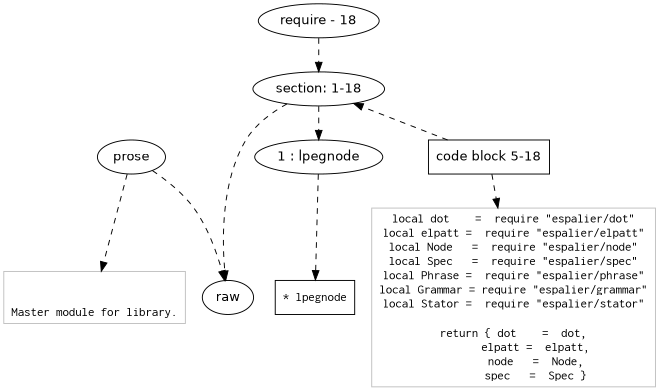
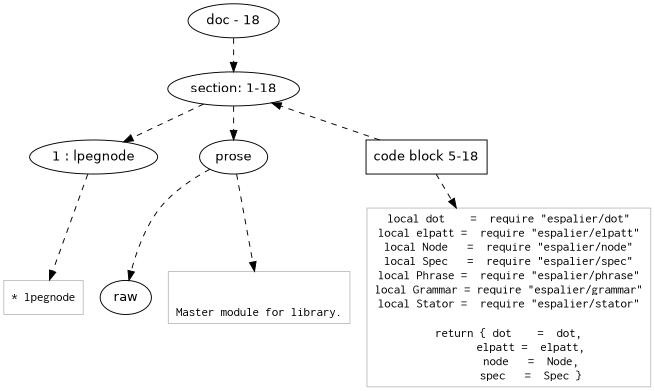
(319, 21) -> (234, 21)
(231, 177) -> (234, 118)
(315, 297) -> (44, 297)
